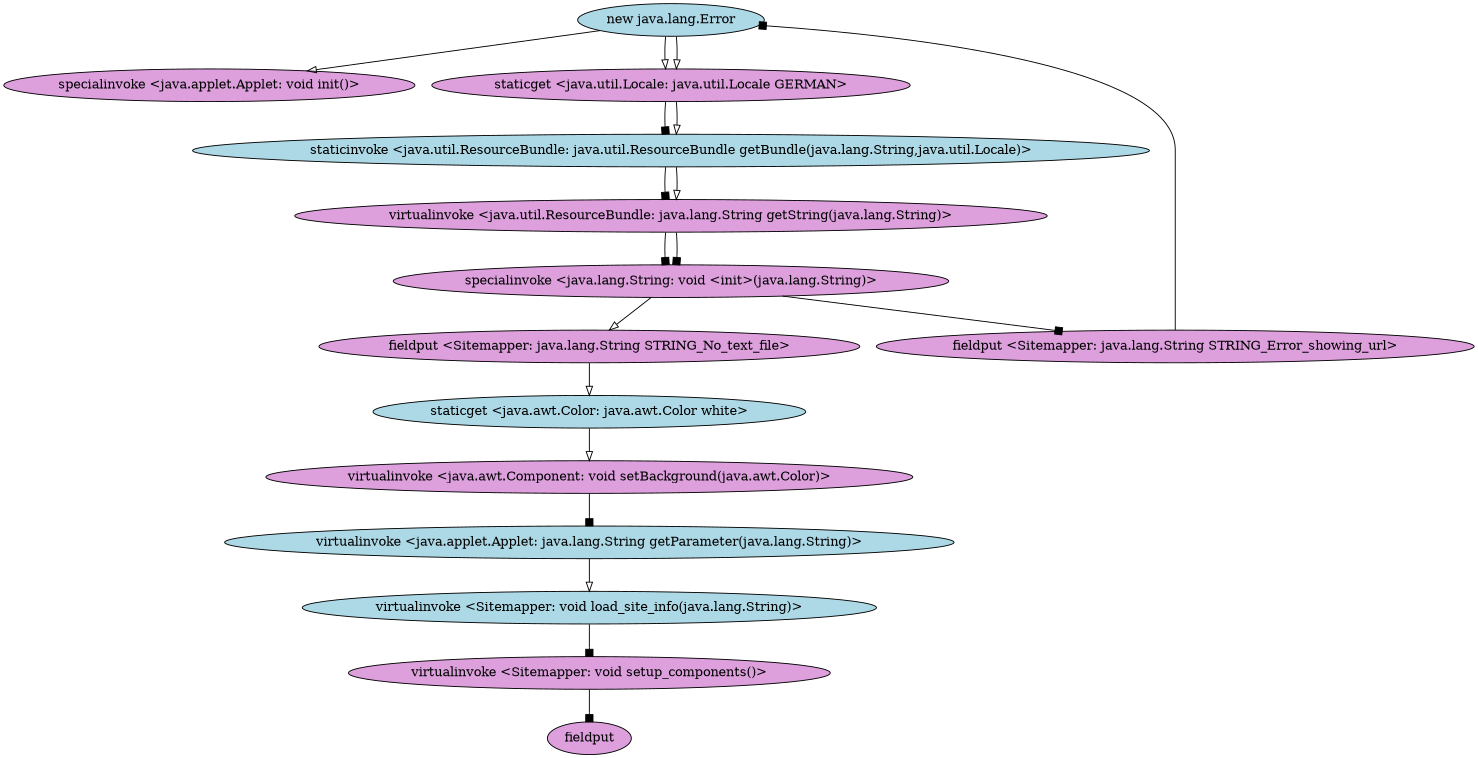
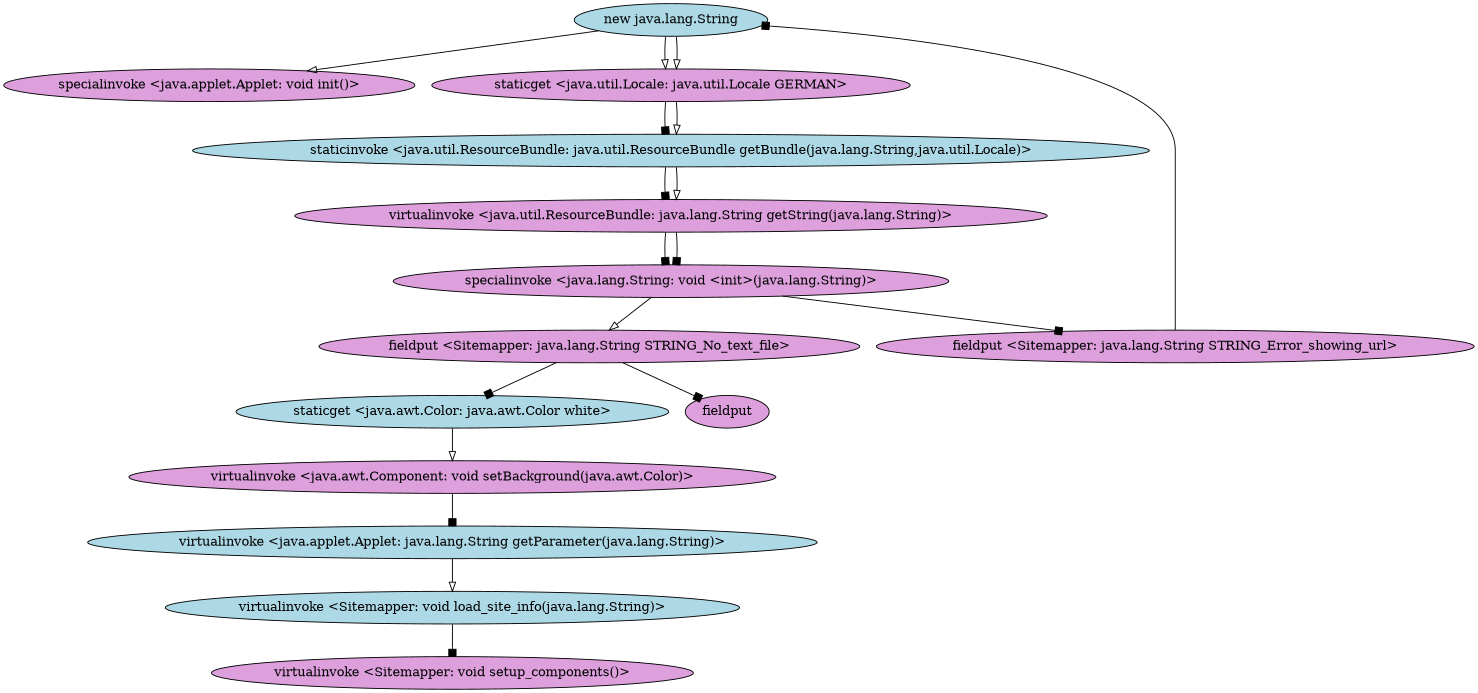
(671, 20) -> (671, 20)
(589, 375) -> (525, 377)
(589, 701) -> (658, 379)
